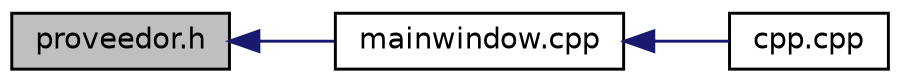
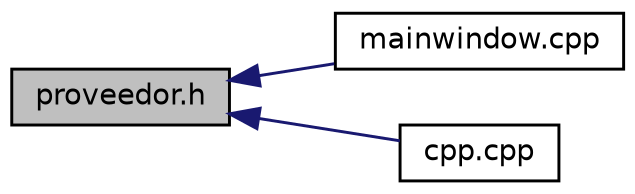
(692, 41) -> (329, 130)
